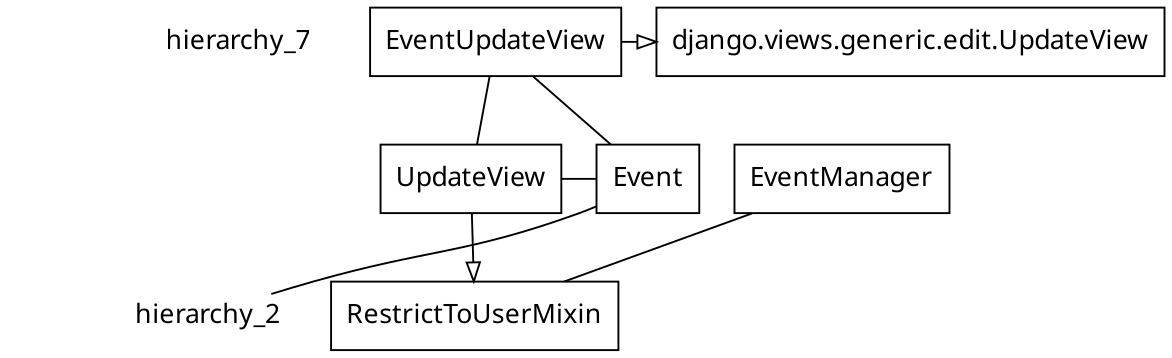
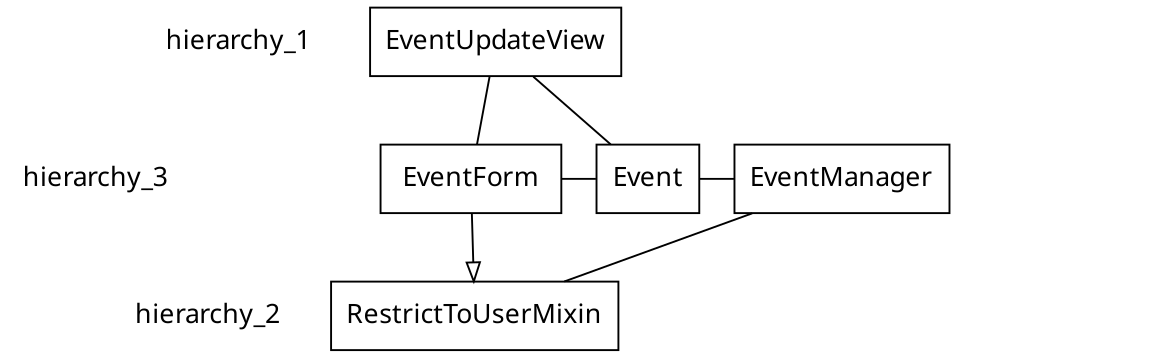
(239, 42) -> (239, 42)
(910, 42) -> none
none -> (96, 179)
(471, 179) -> (471, 179)
(434, 253) -> (717, 179)
